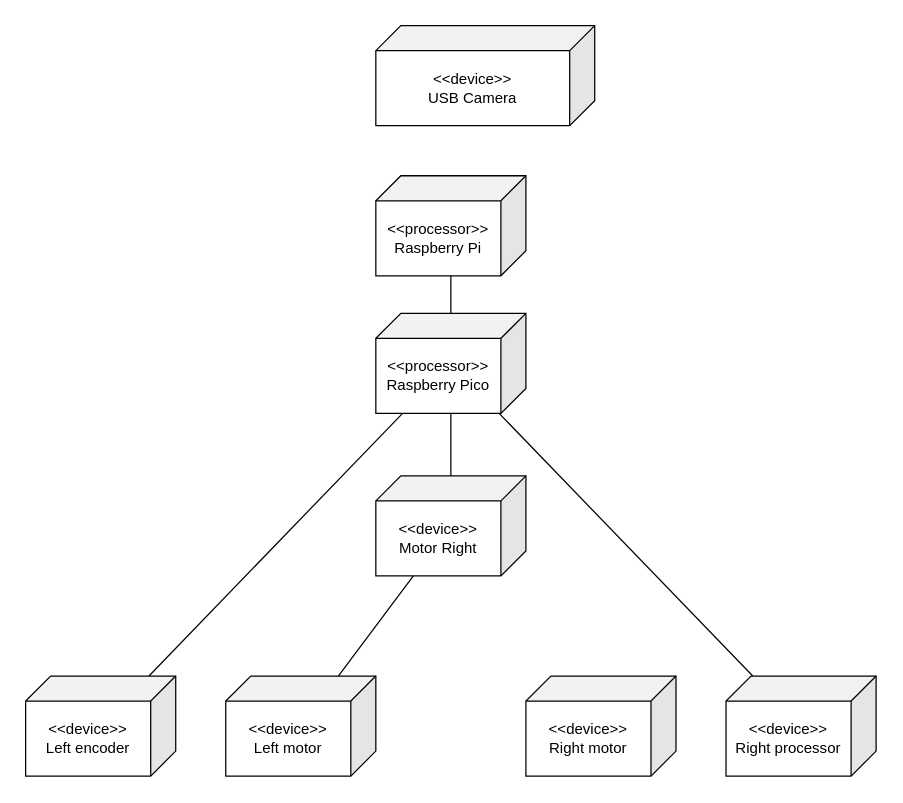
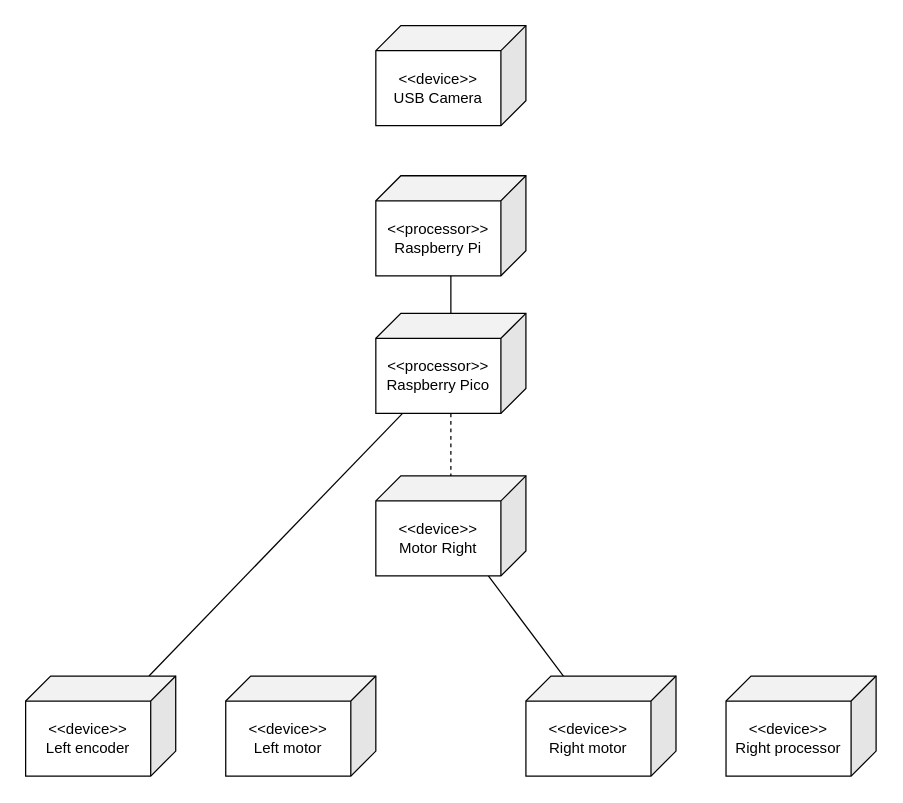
(485, 76) -> (451, 76)
(451, 444) -> (451, 444)
(626, 544) -> none
(376, 625) -> none
none -> (525, 625)
